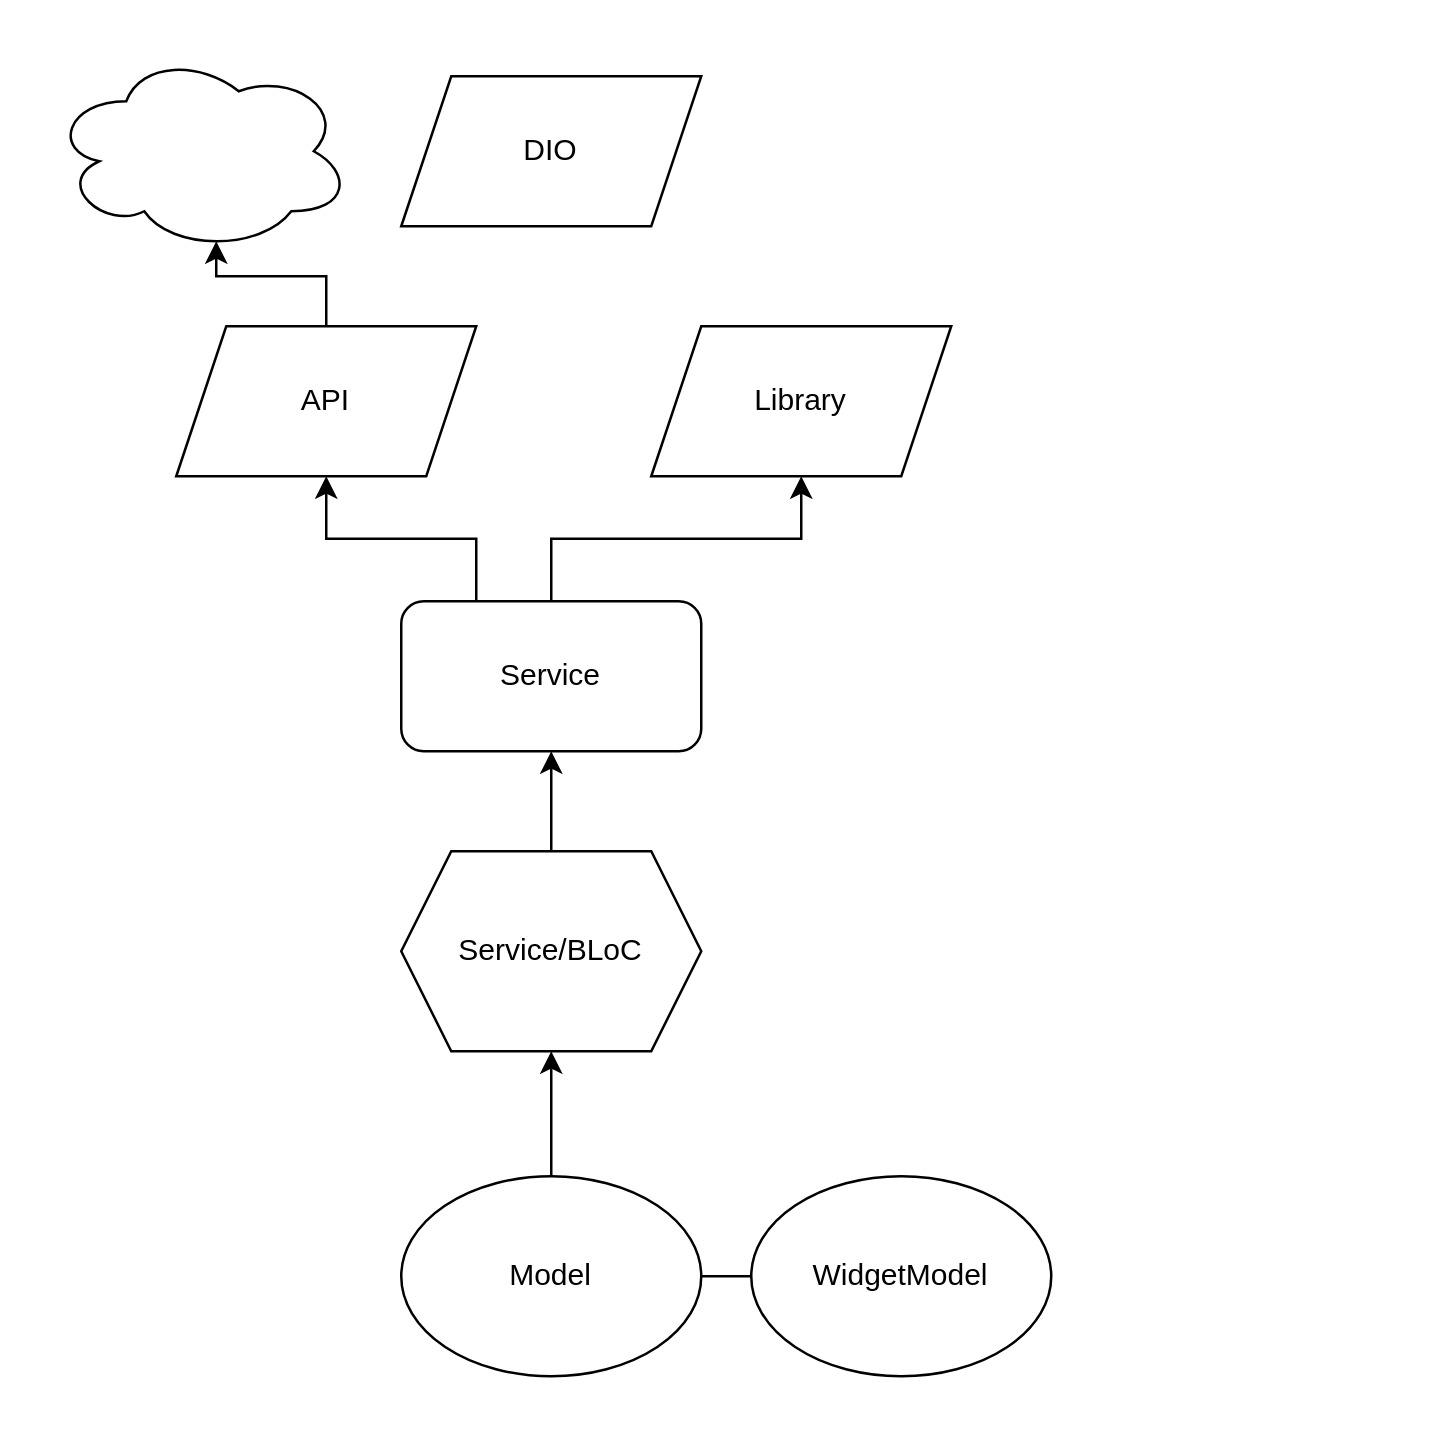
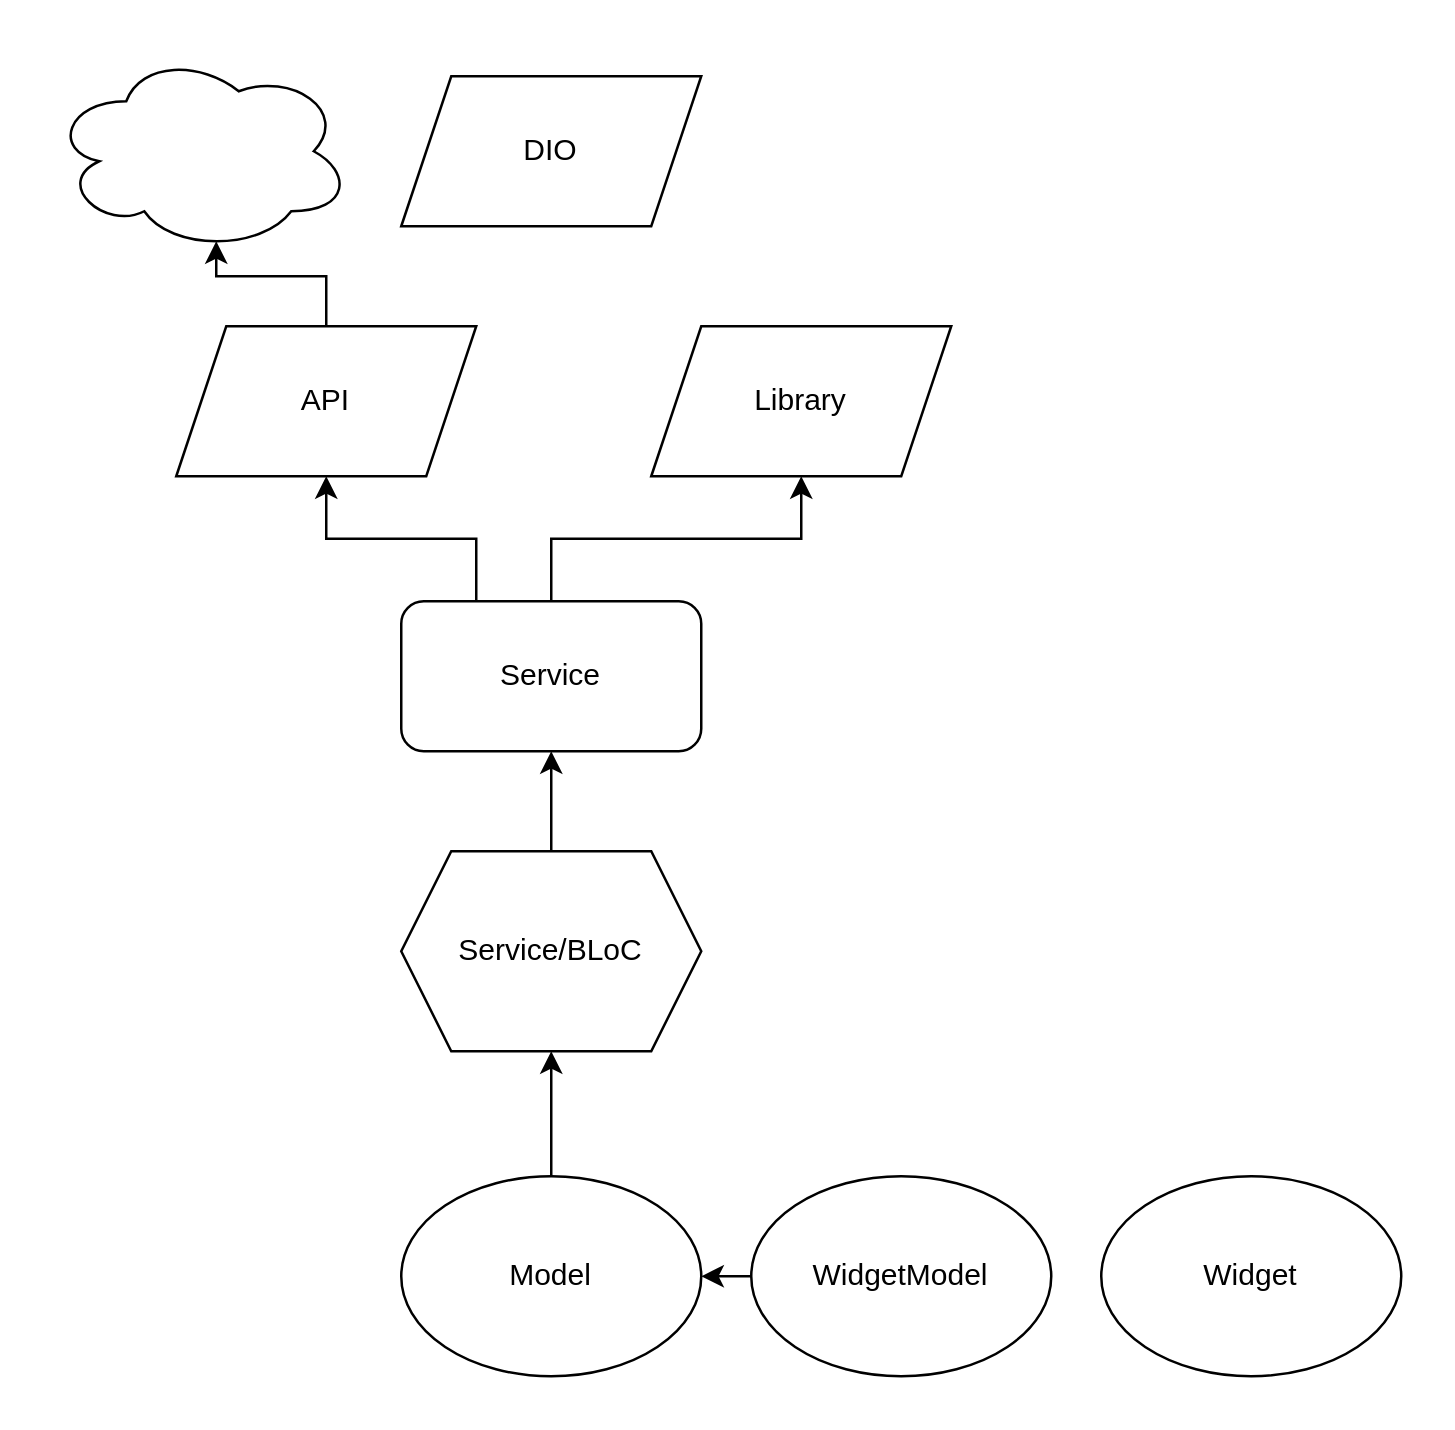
(712, 1276) -> (719, 1276)
none -> (1251, 1276)
